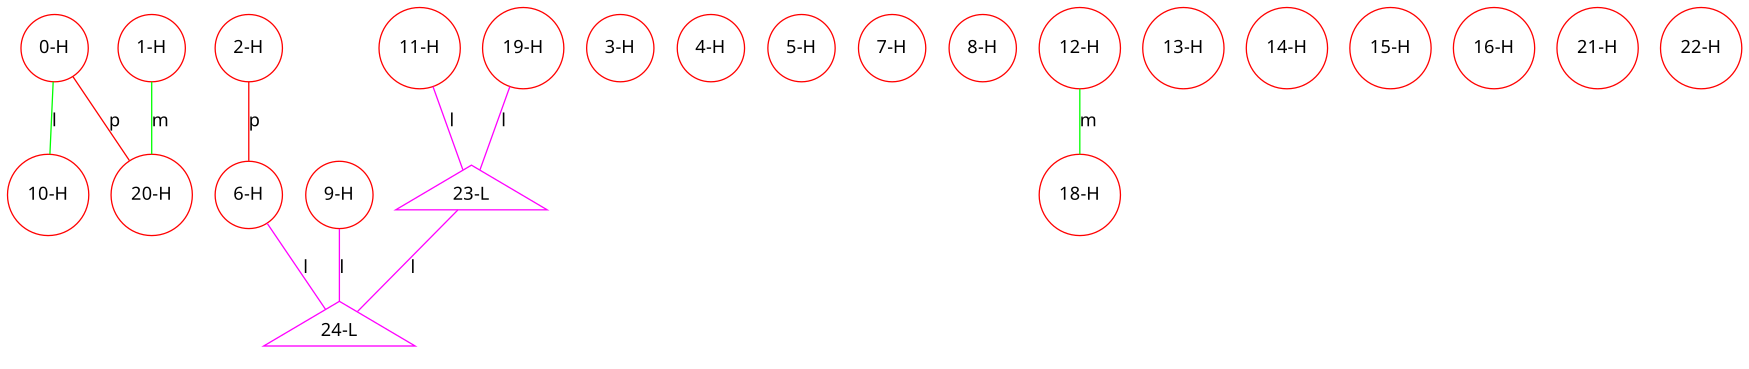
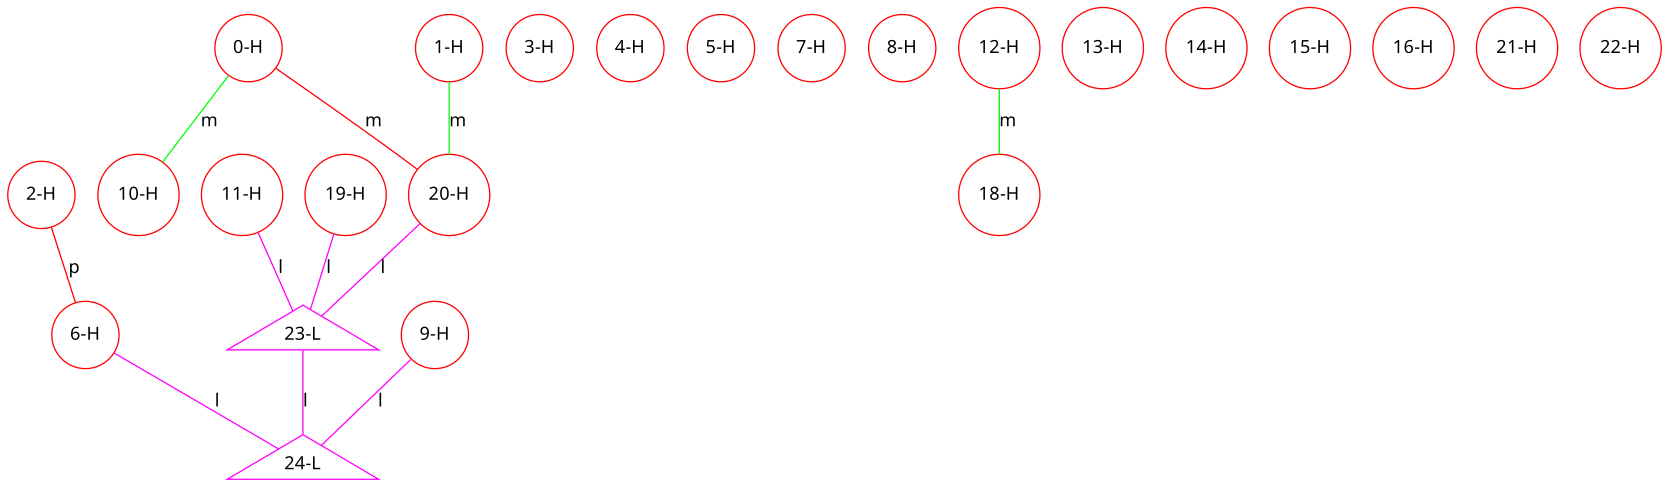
(55, 122) -> (209, 122)
(115, 122) -> (373, 122)
none -> (371, 270)
